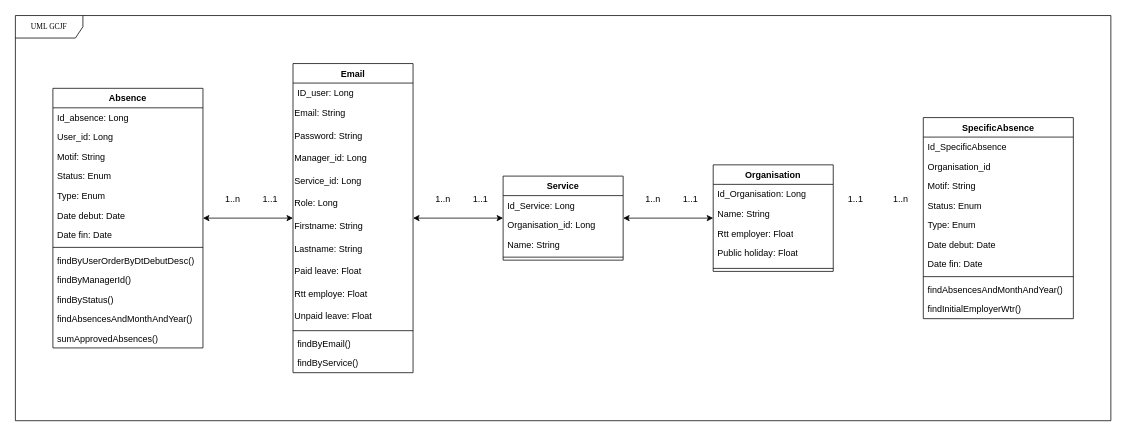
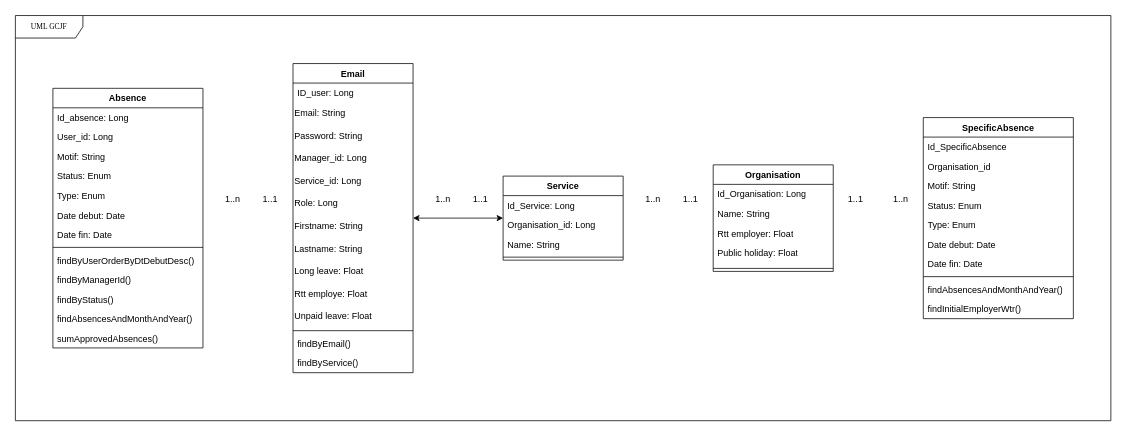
(286, 218) -> none
(706, 218) -> none
(330, 271) -> (331, 271)
